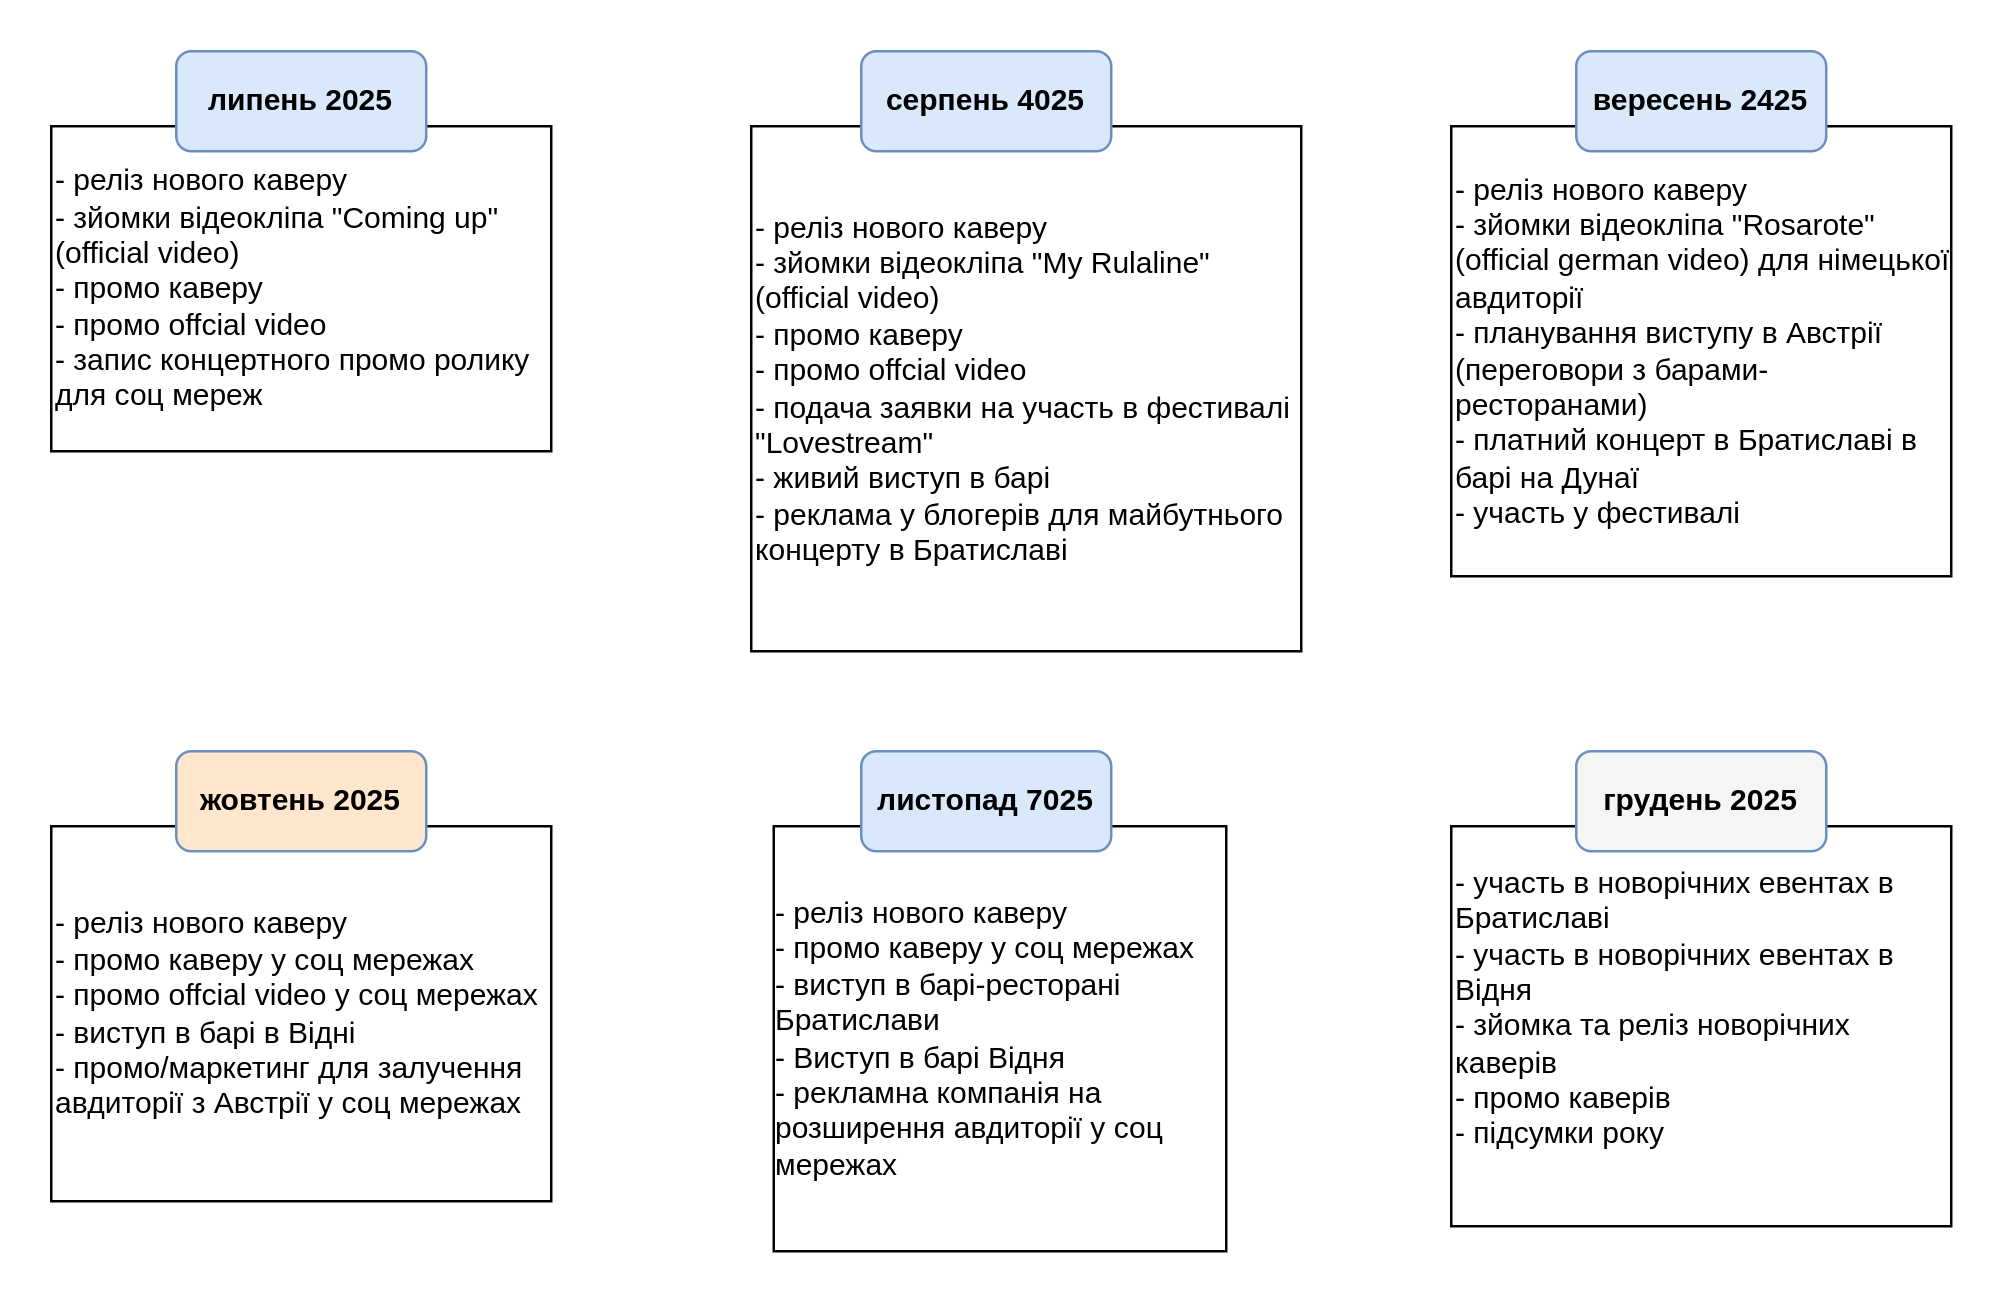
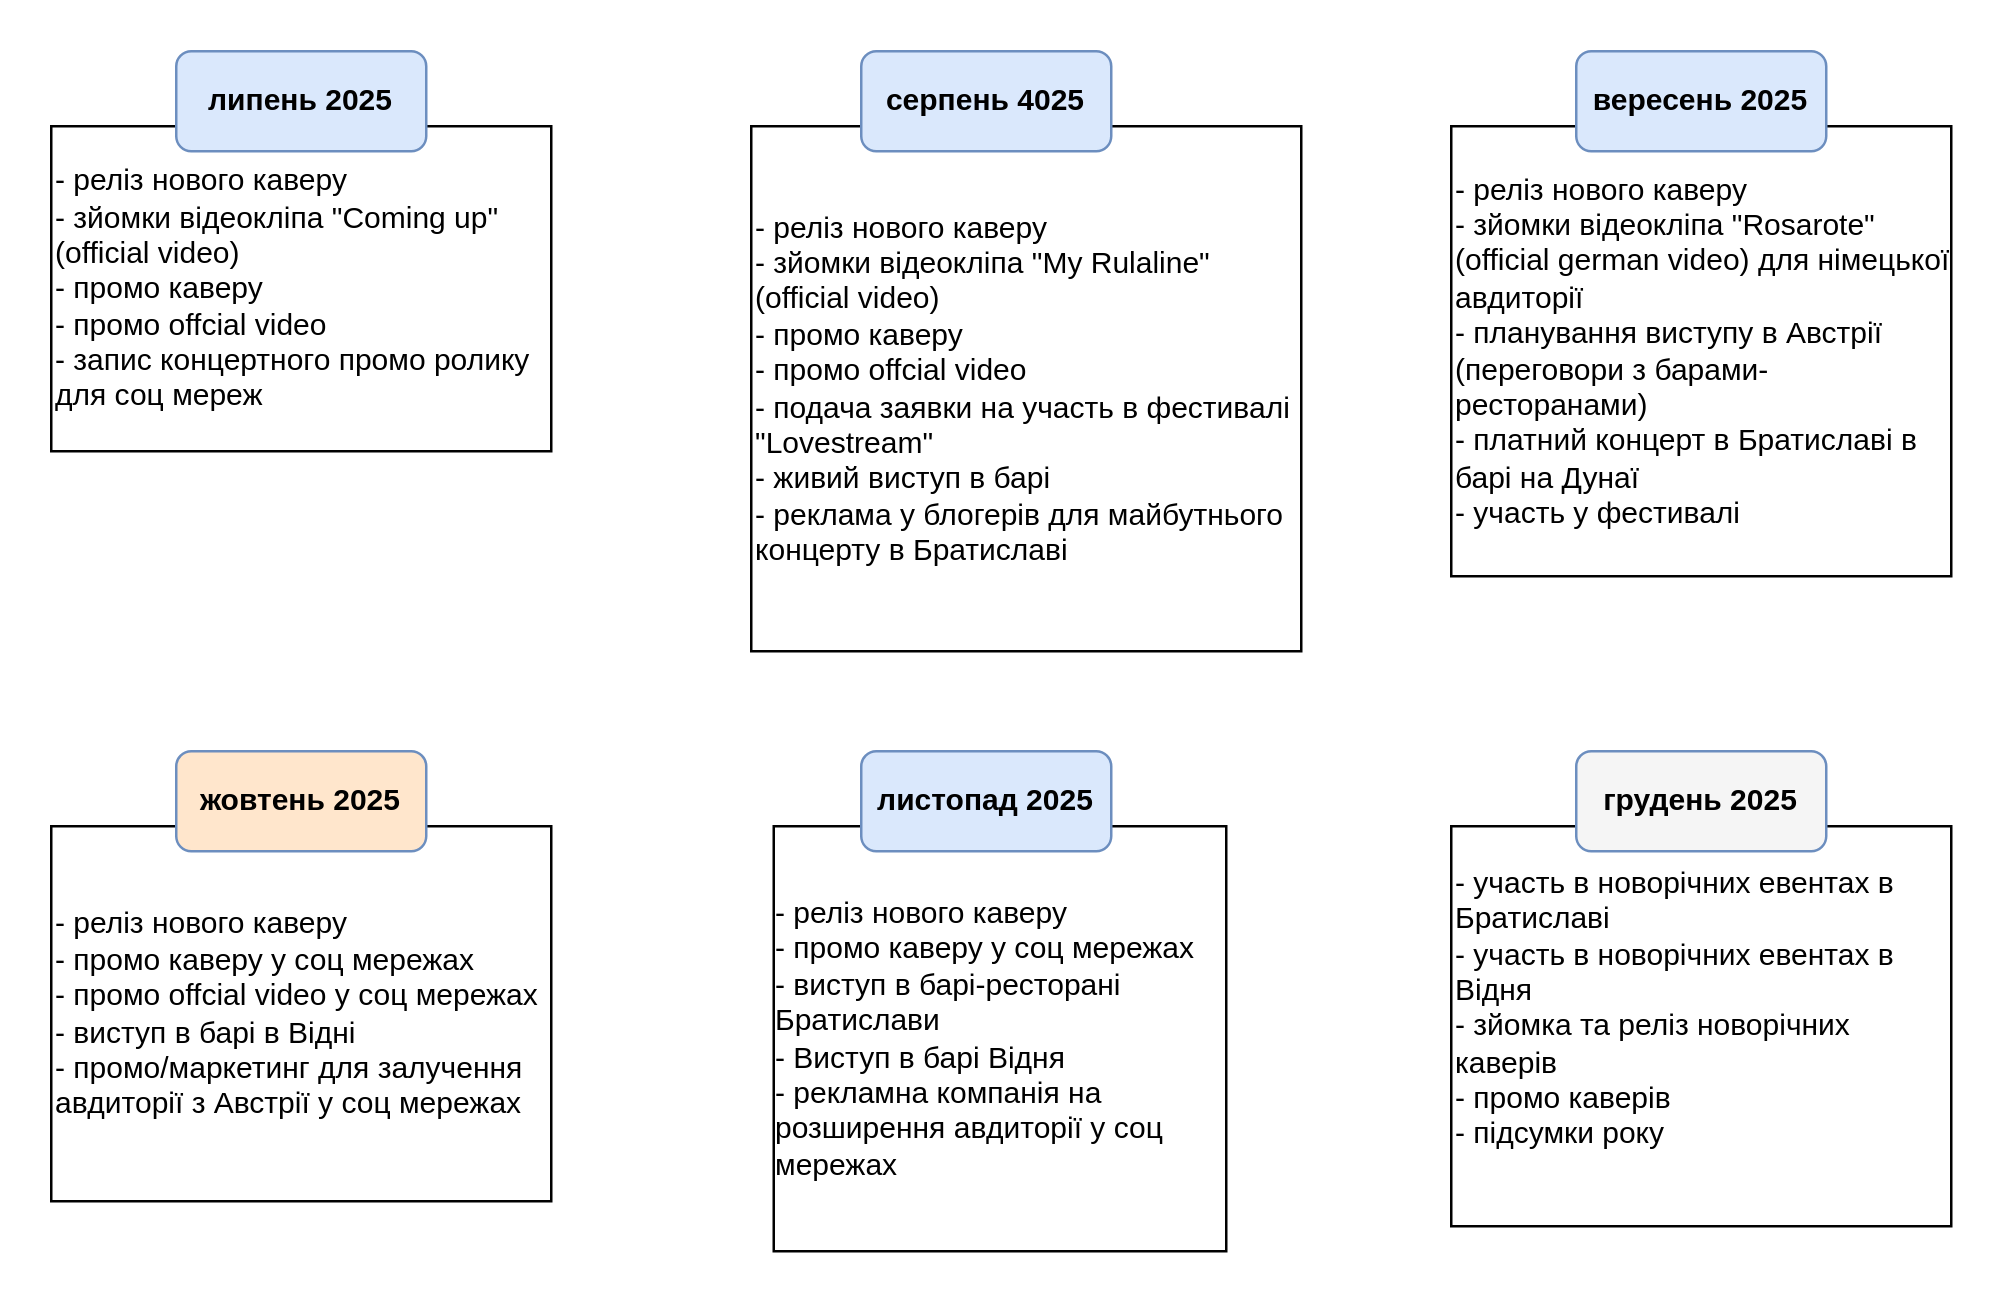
(1701, 101) -> (1701, 101)
(986, 801) -> (986, 801)
